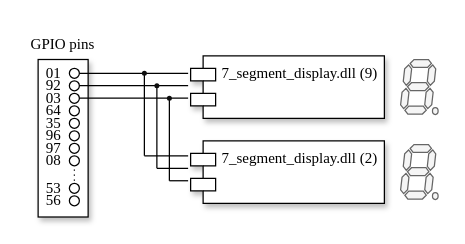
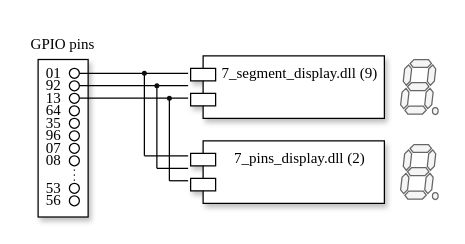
(54, 98) -> (54, 98)
(54, 148) -> (54, 148)
(300, 167) -> (300, 158)
